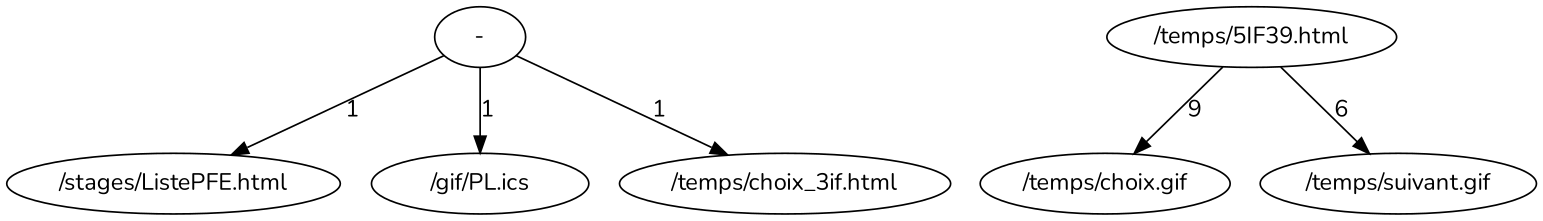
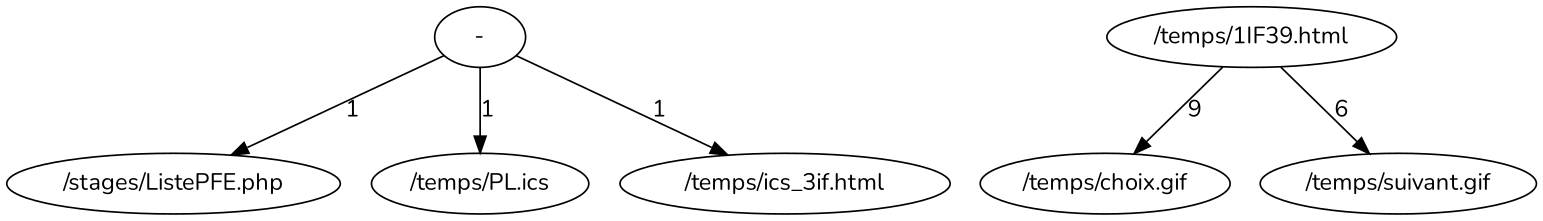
(1252, 37) -> (1252, 37)
(174, 184) -> (174, 184)
(480, 184) -> (480, 184)
(785, 184) -> (785, 184)
